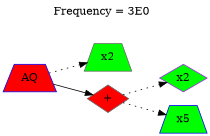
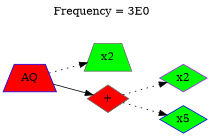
(183, 119) -> (183, 119)
